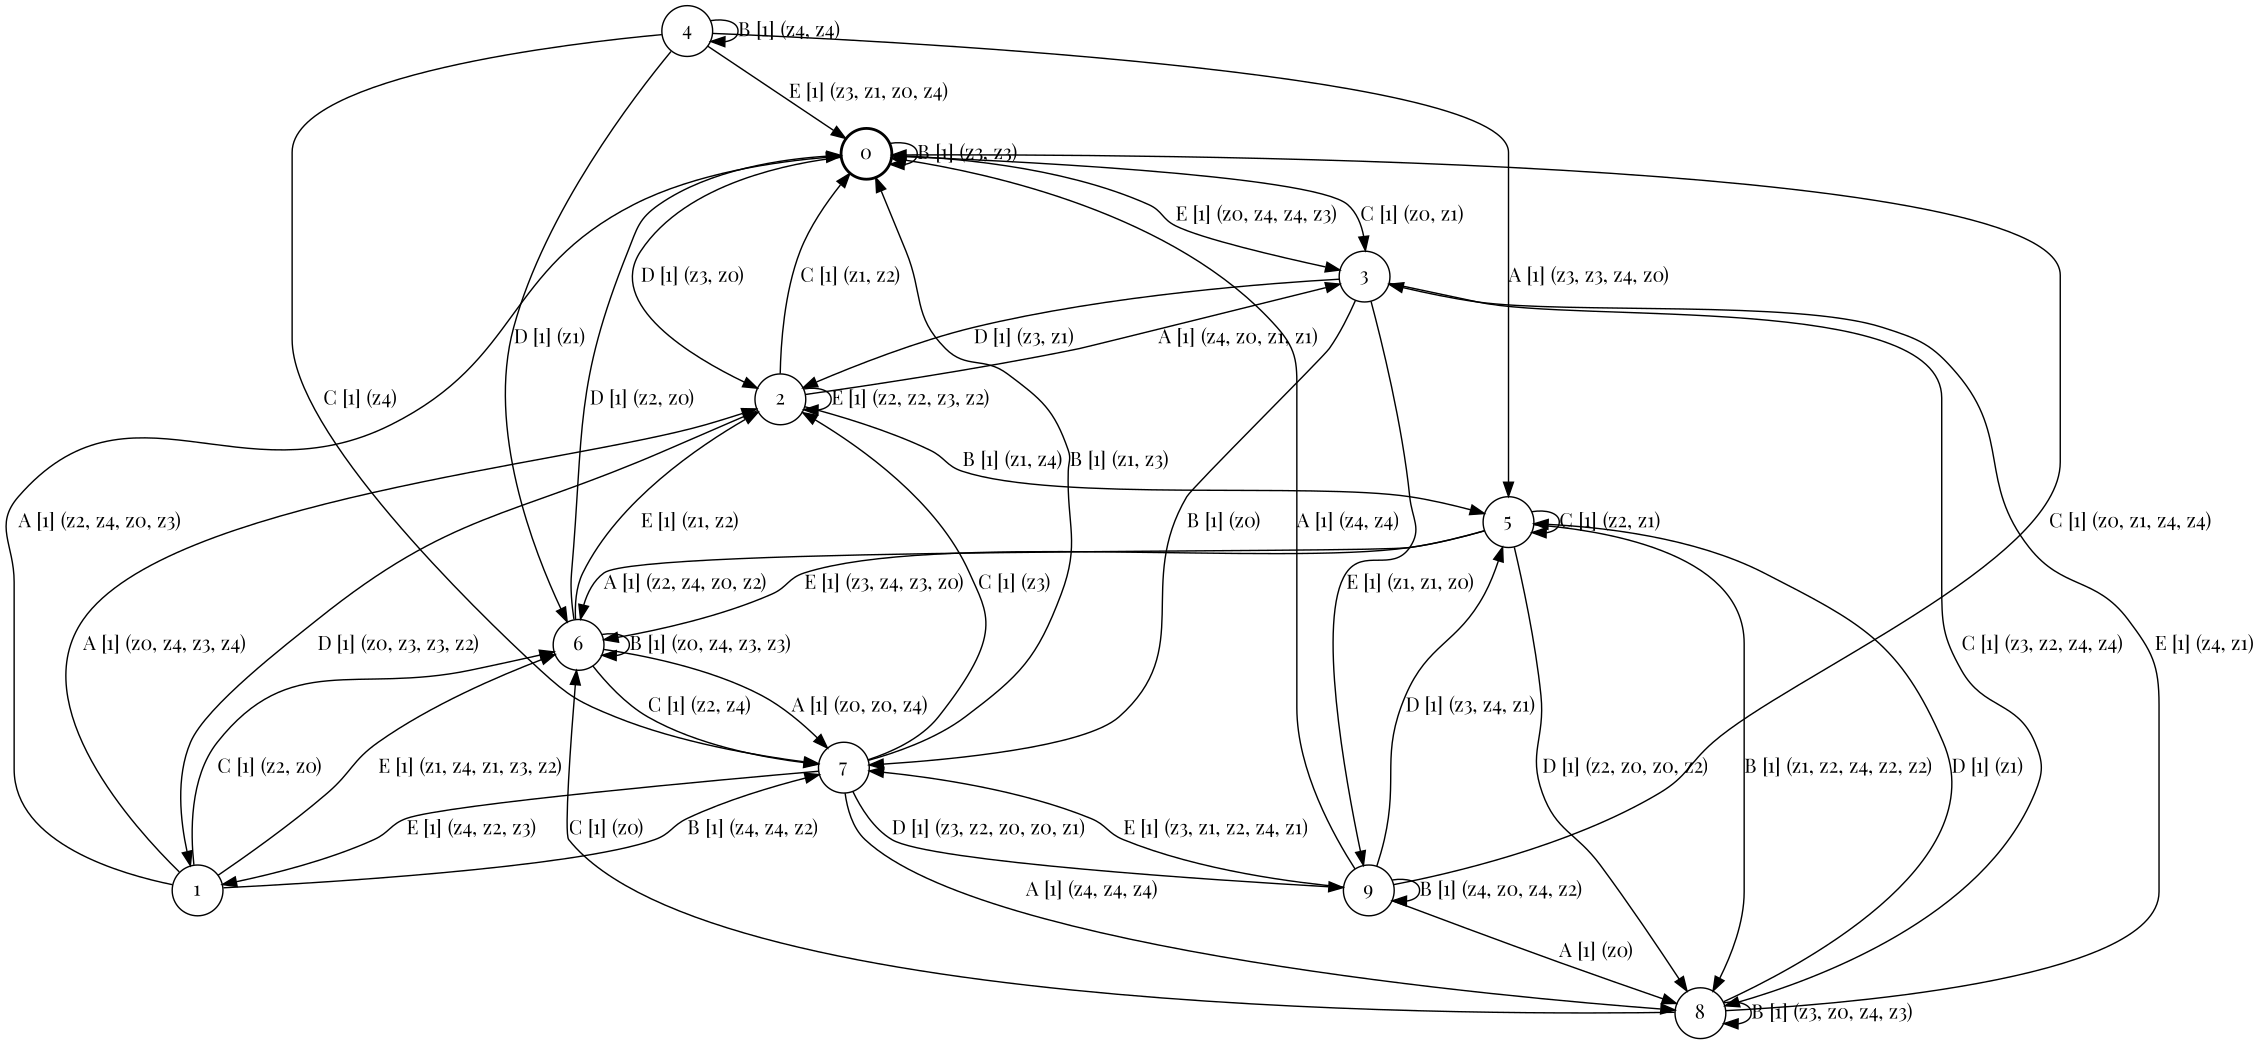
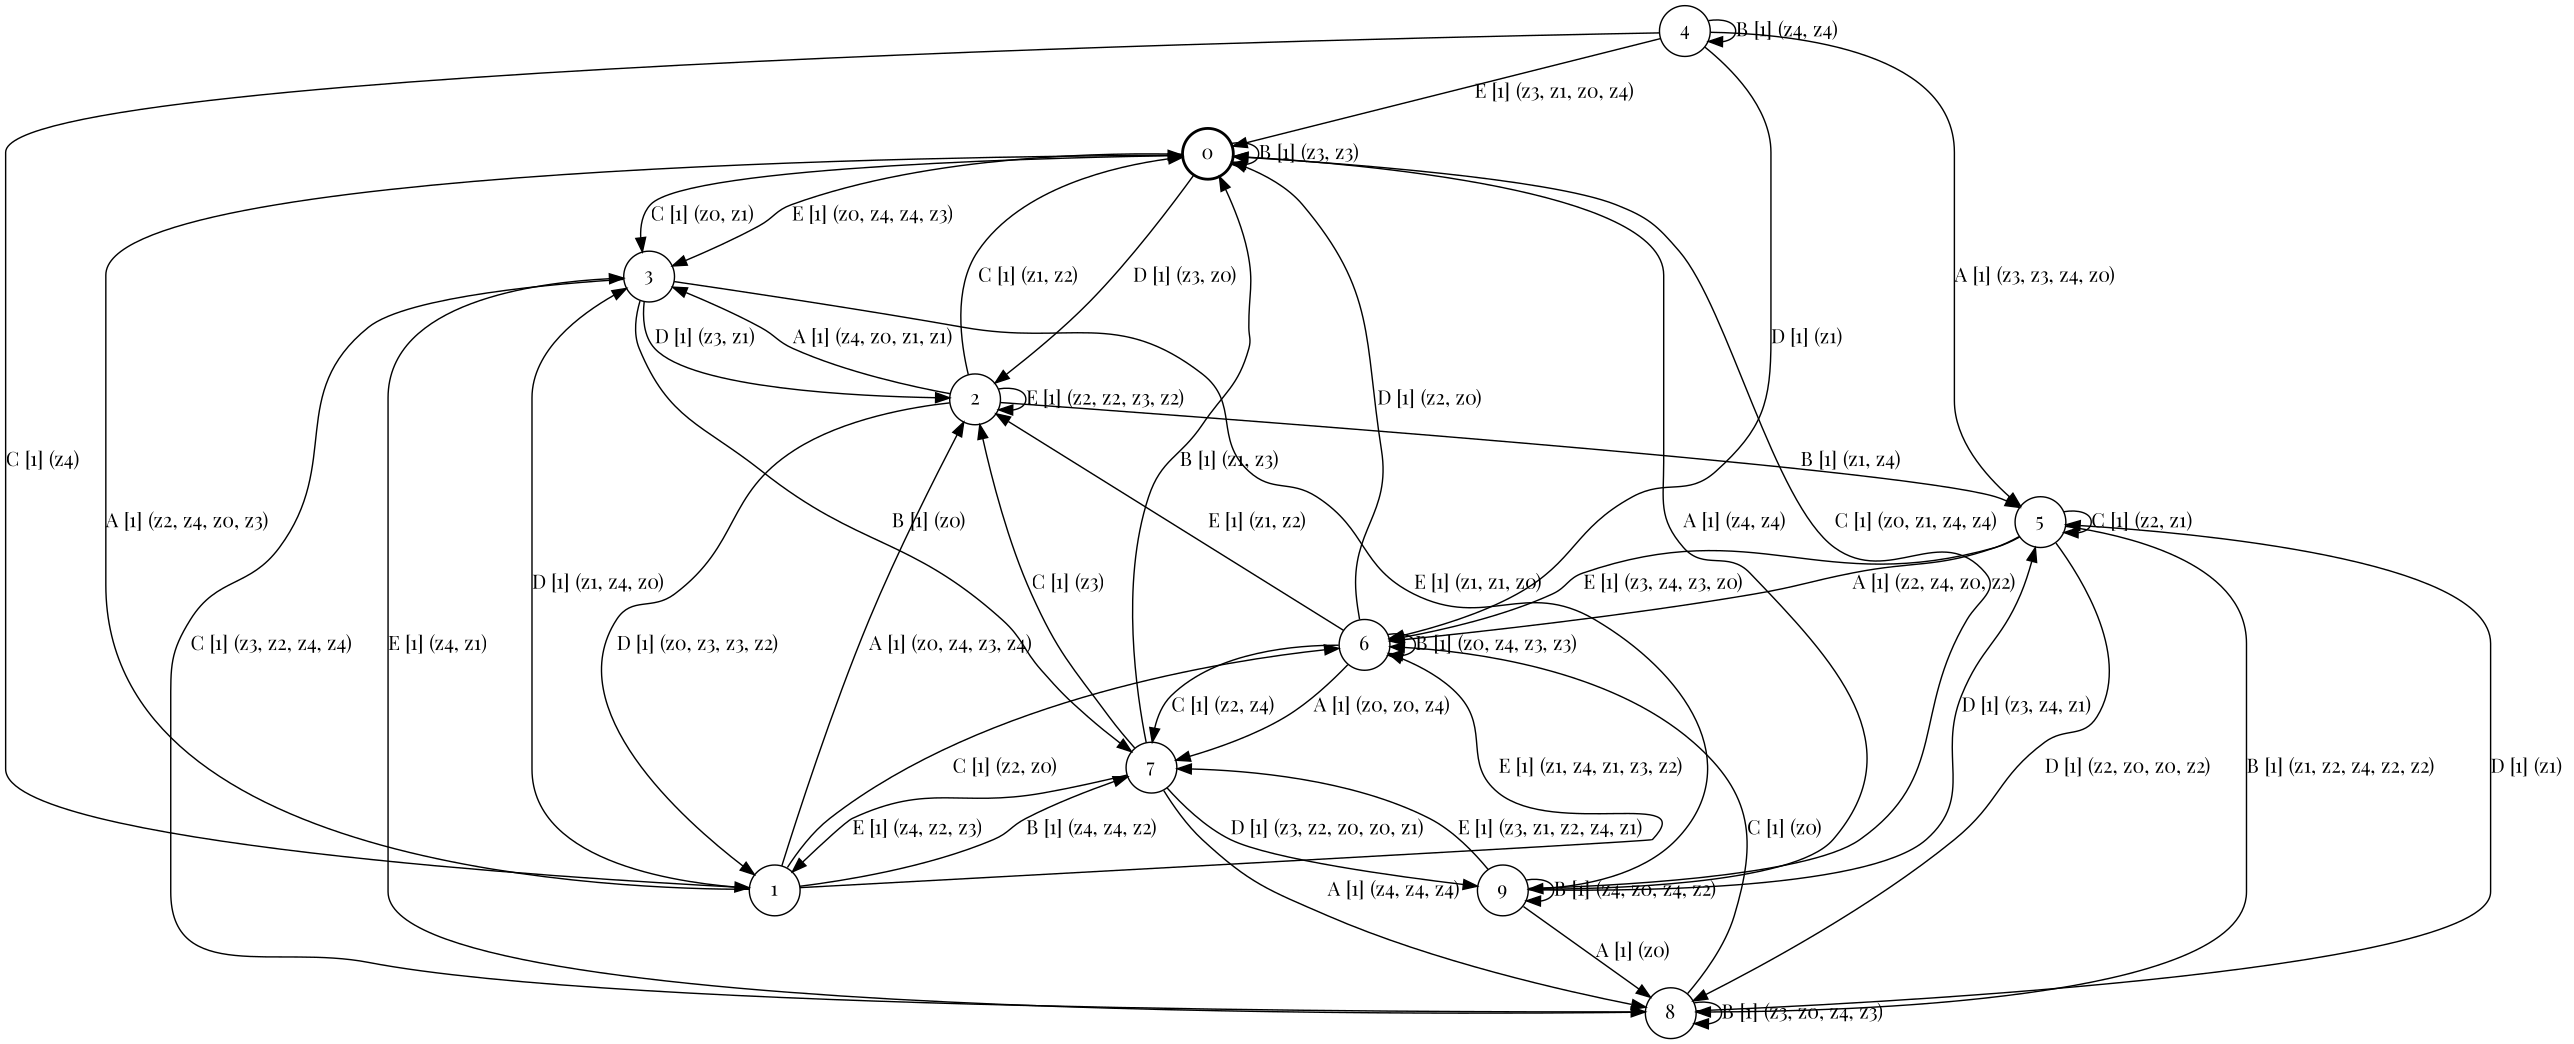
(308, 394) -> (147, 111)
none -> (532, 650)
